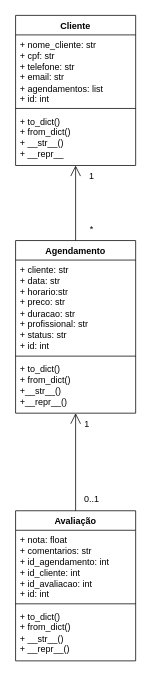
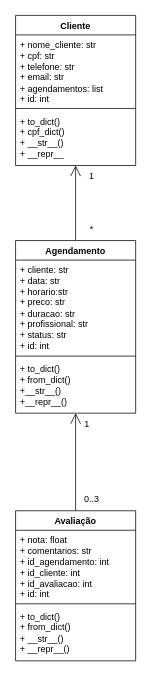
(50, 138) -> (48, 138)
(92, 499) -> (92, 499)
